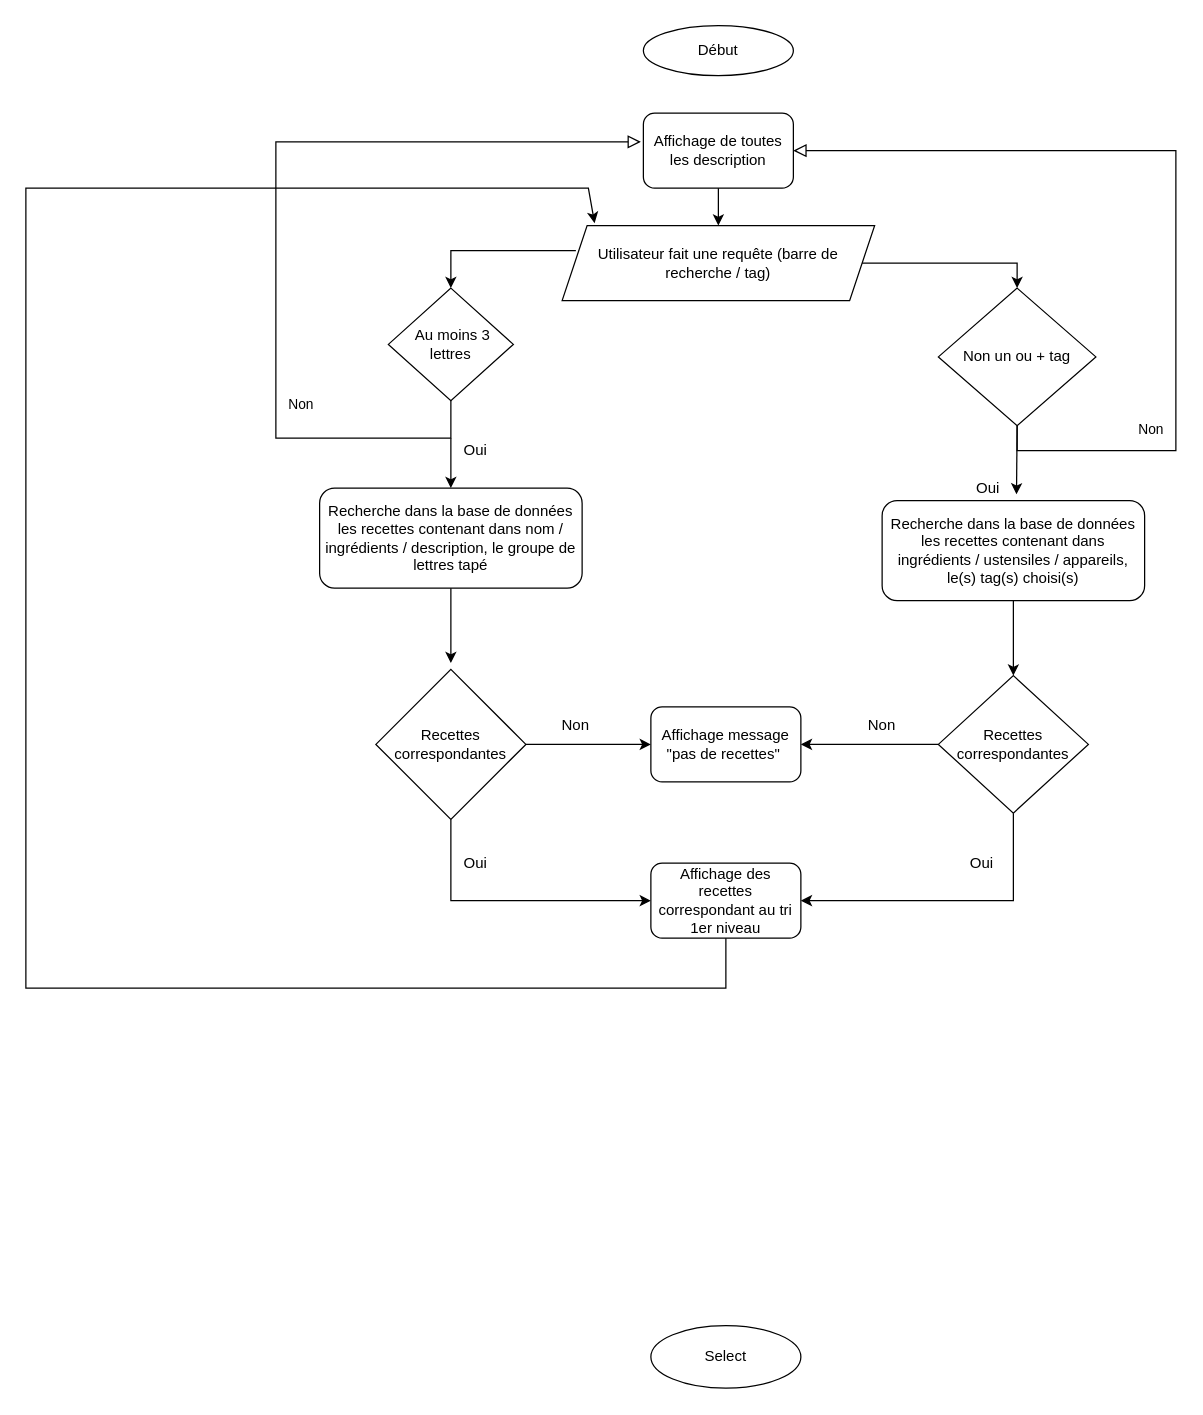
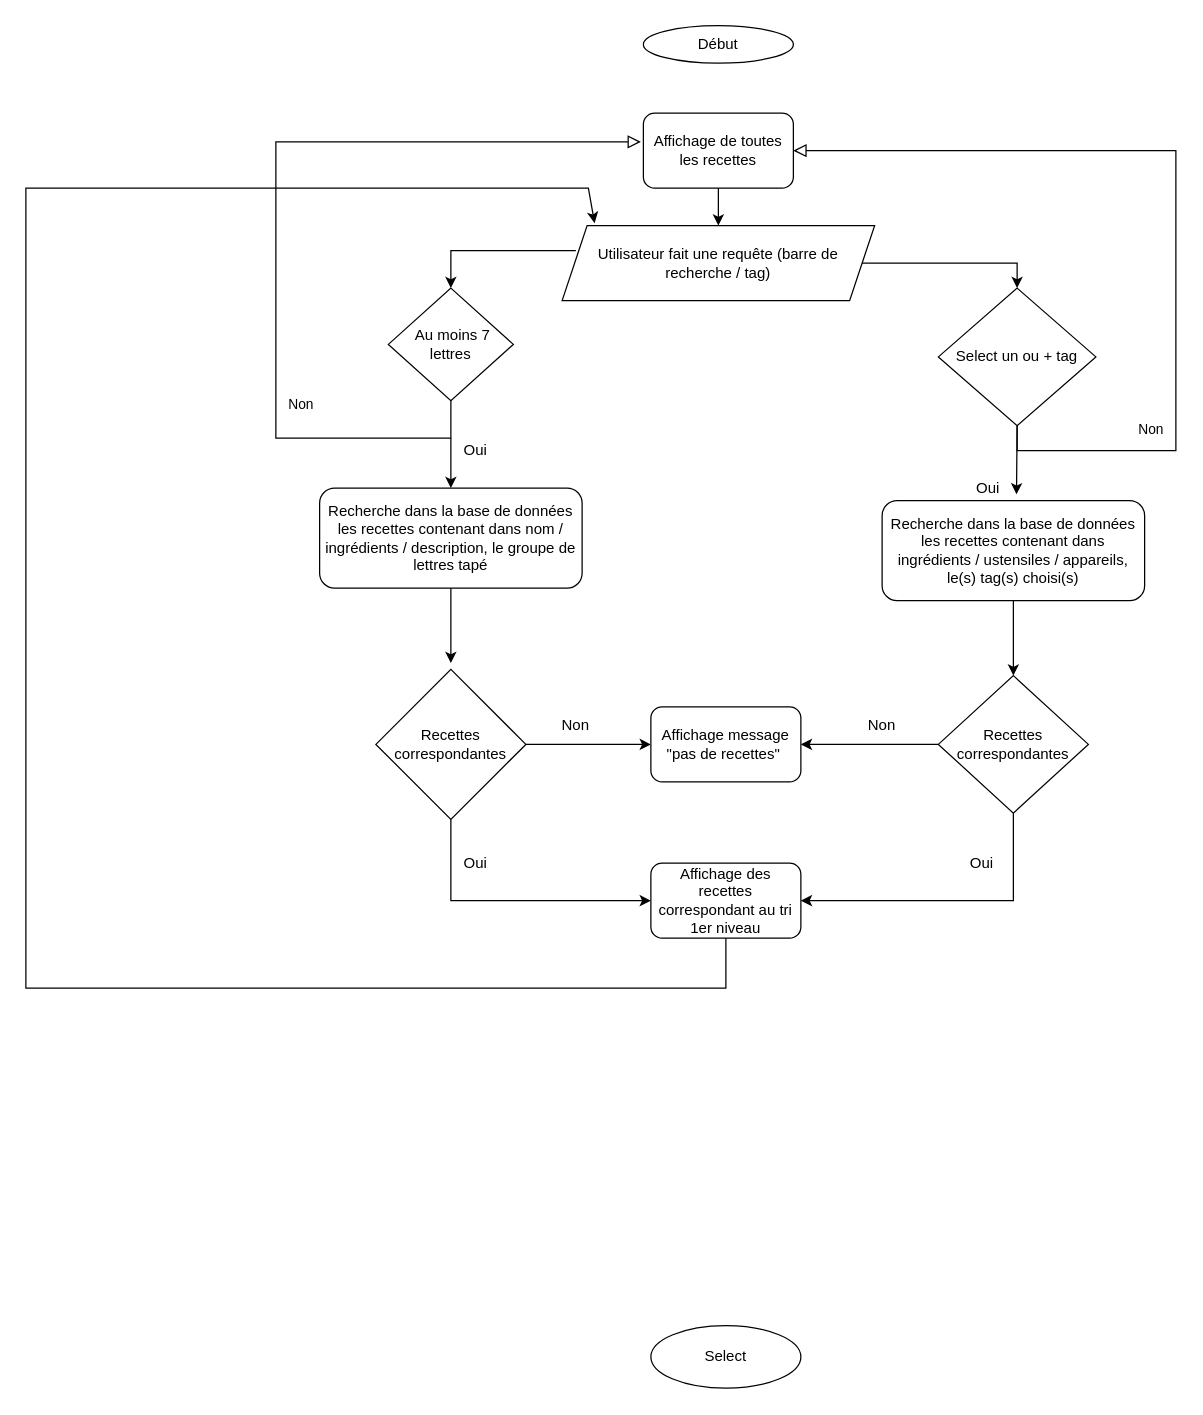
(718, 51) -> (718, 44)
(718, 151) -> (718, 151)
(451, 344) -> (451, 344)
(1017, 357) -> (1017, 357)
